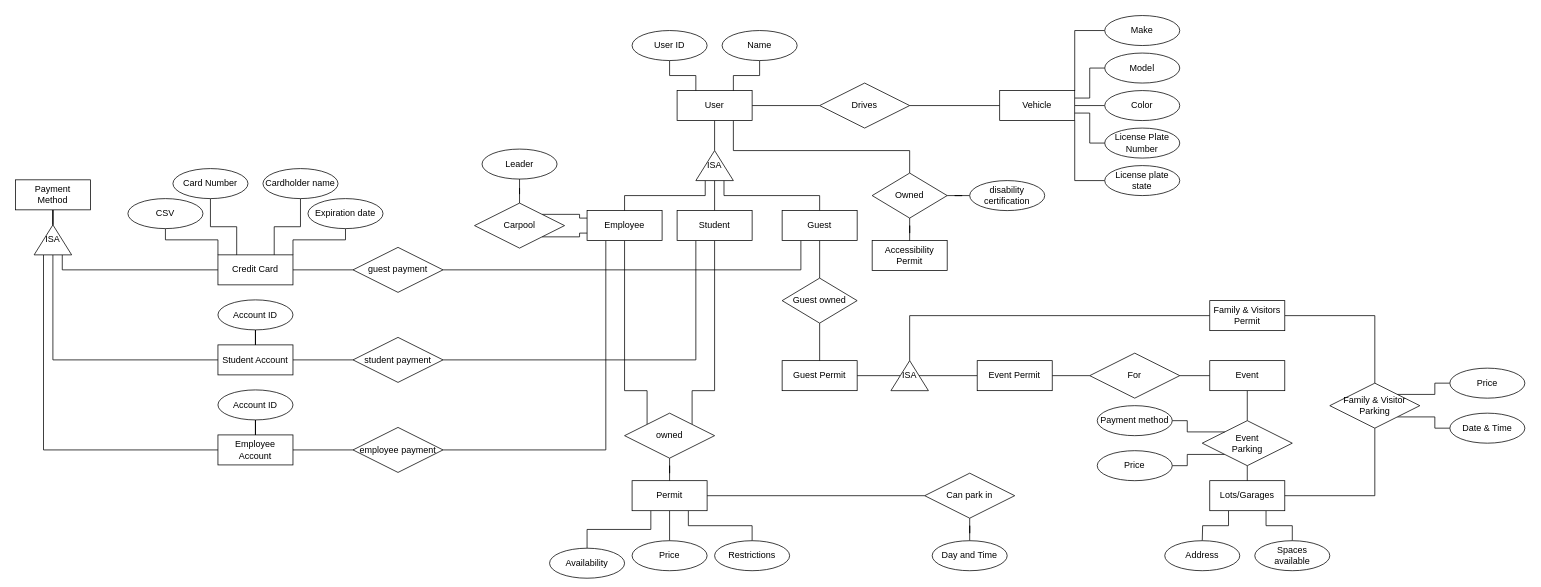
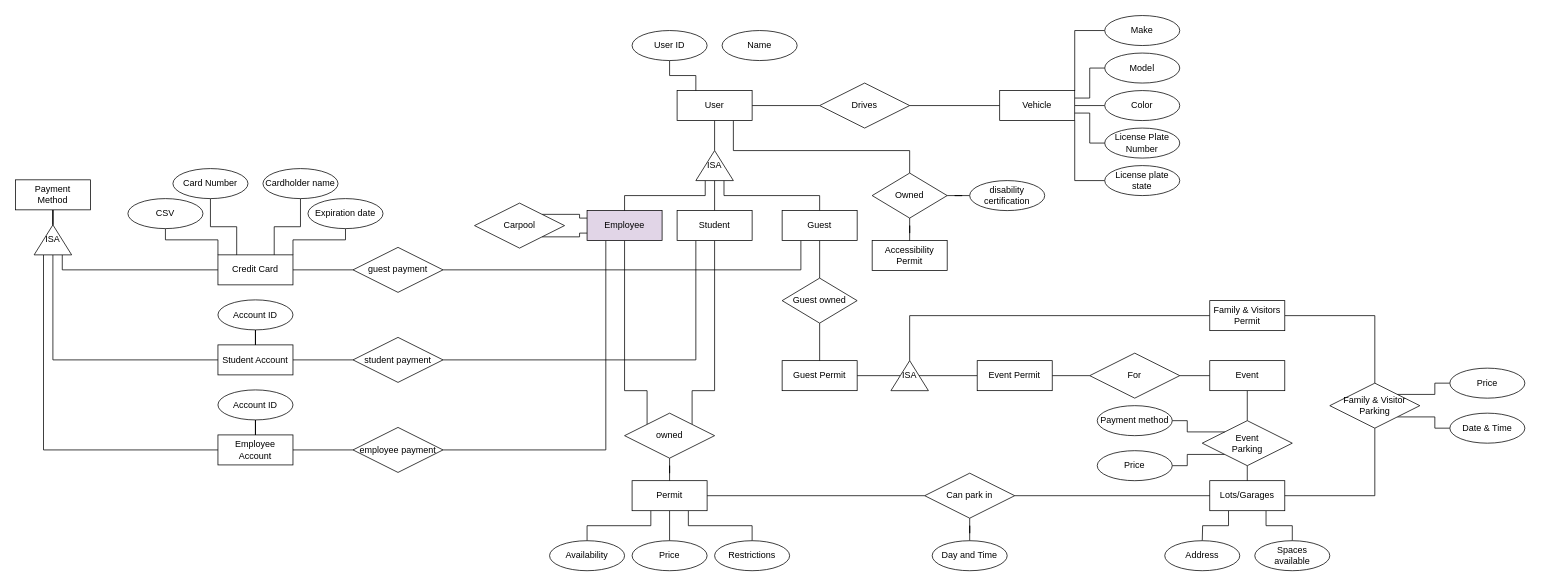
(746, 75) -> none
(519, 164) -> none
(519, 191) -> none
(624, 225) -> (624, 225)
none -> (1111, 495)
(587, 563) -> (587, 555)
